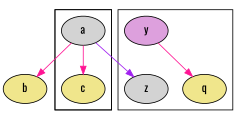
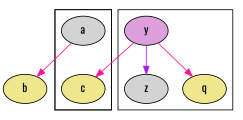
(106, 52) -> (146, 56)
(83, 56) -> (123, 52)
